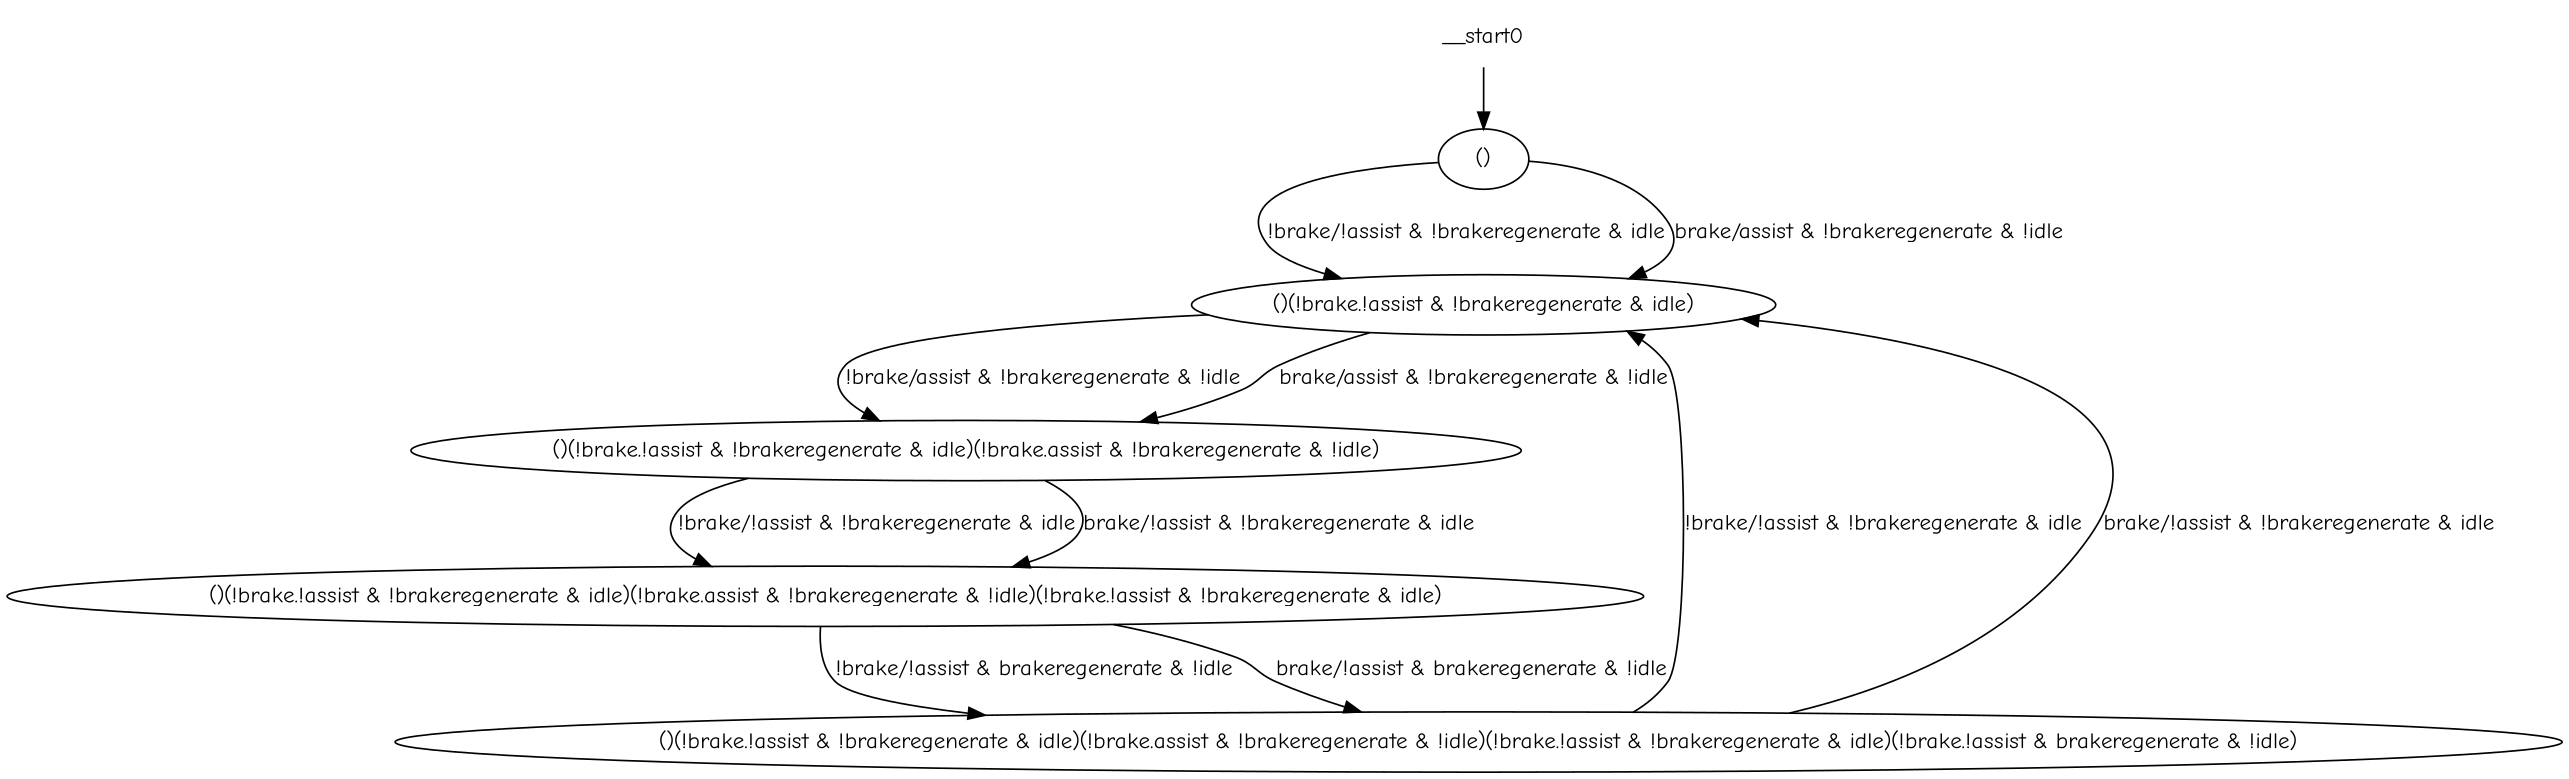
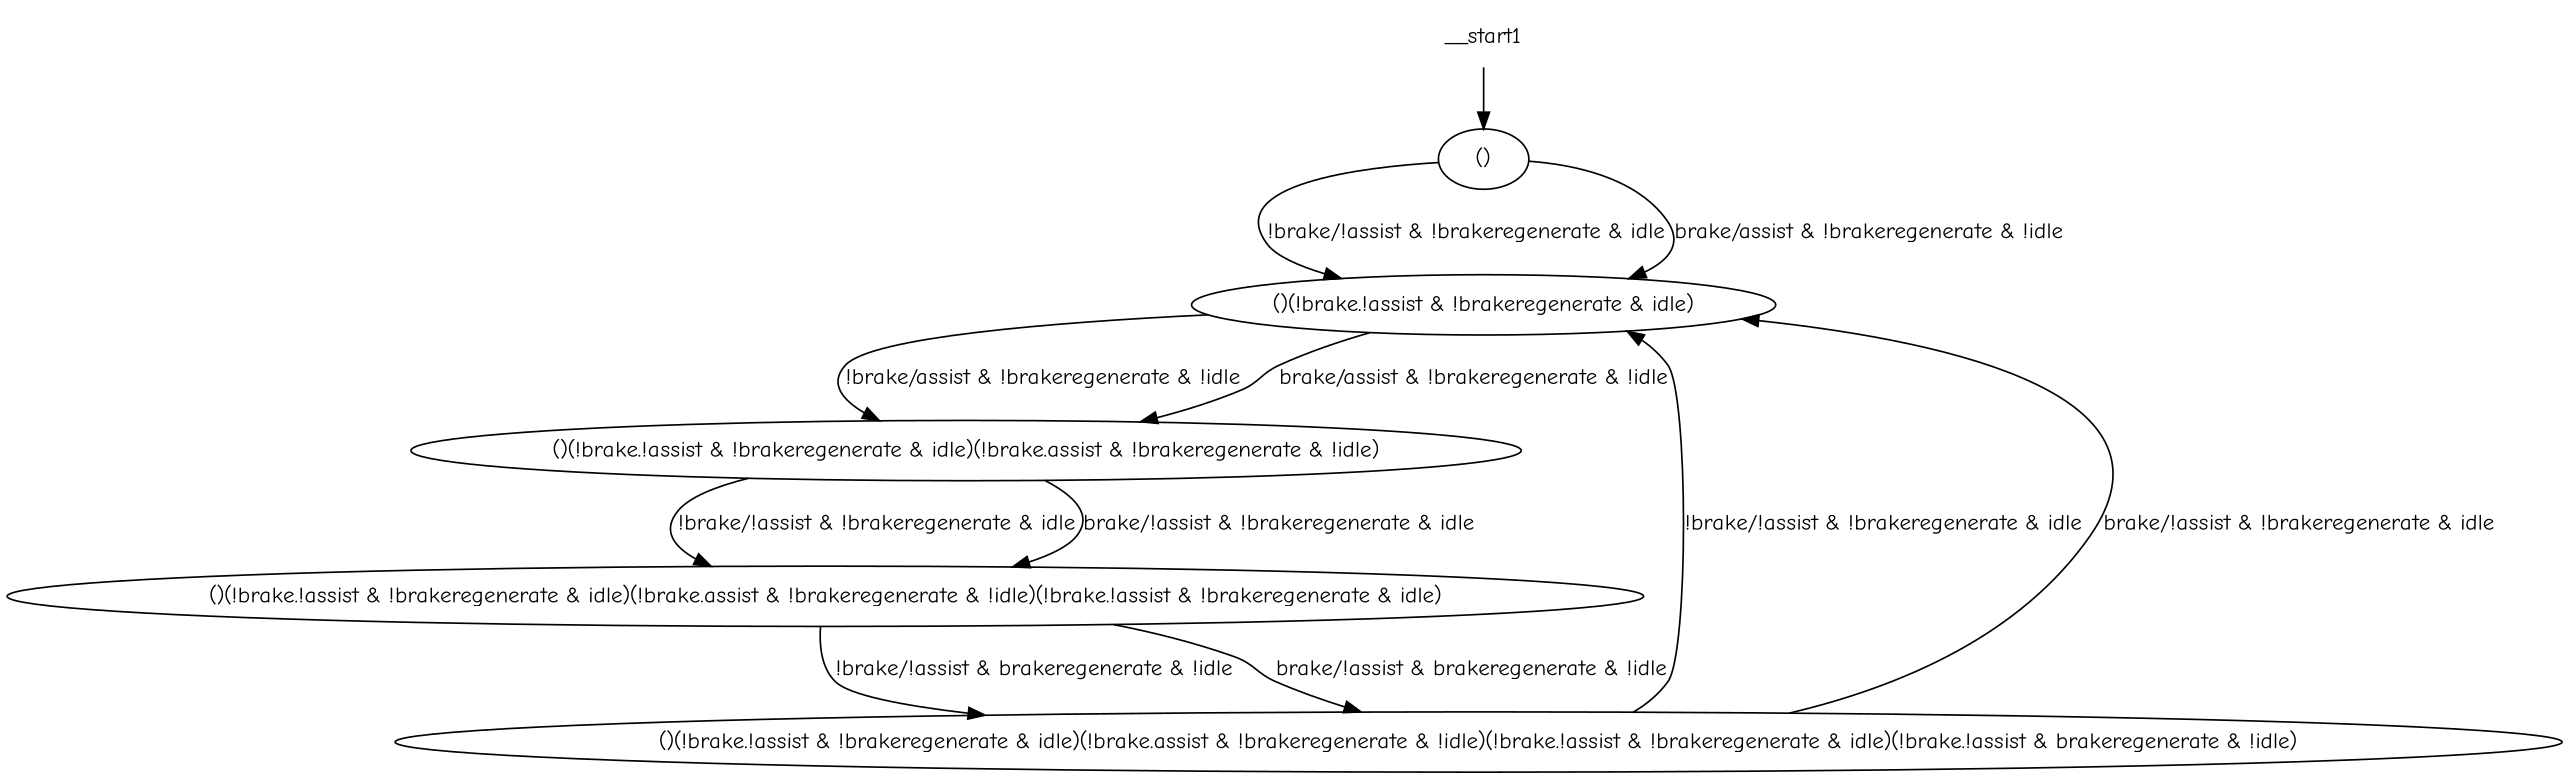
(1484, 37) -> (1484, 37)
